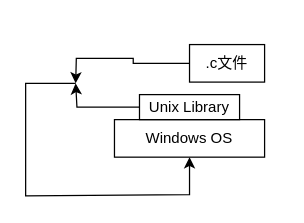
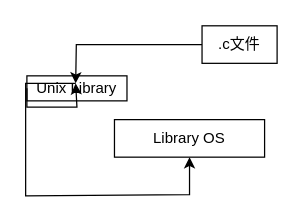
(227, 63) -> (239, 44)
(189, 107) -> (77, 88)
(189, 138) -> (189, 138)
